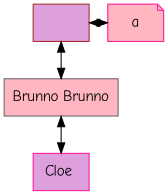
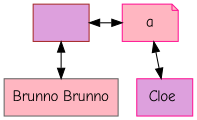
(61, 135) -> (158, 60)
